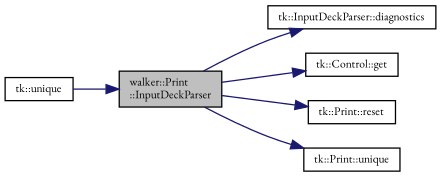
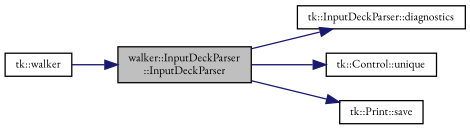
(352, 65) -> (381, 65)
(39, 89) -> (38, 65)
(170, 89) -> (185, 65)
(352, 112) -> none
(352, 160) -> (381, 112)
